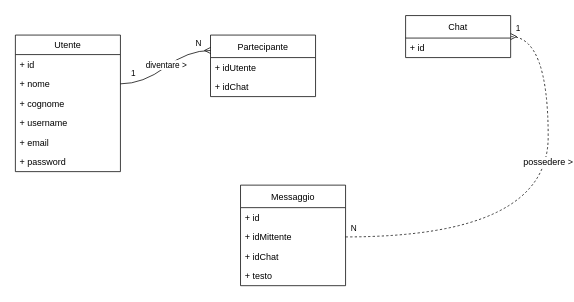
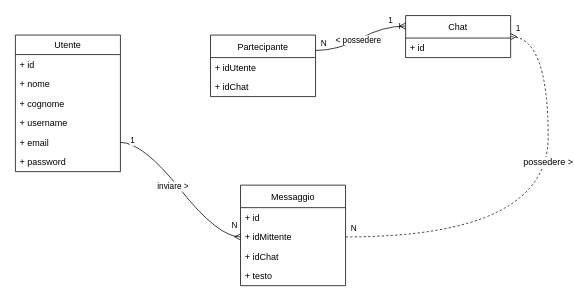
none -> (360, 39)
(164, 68) -> none
none -> (180, 189)
